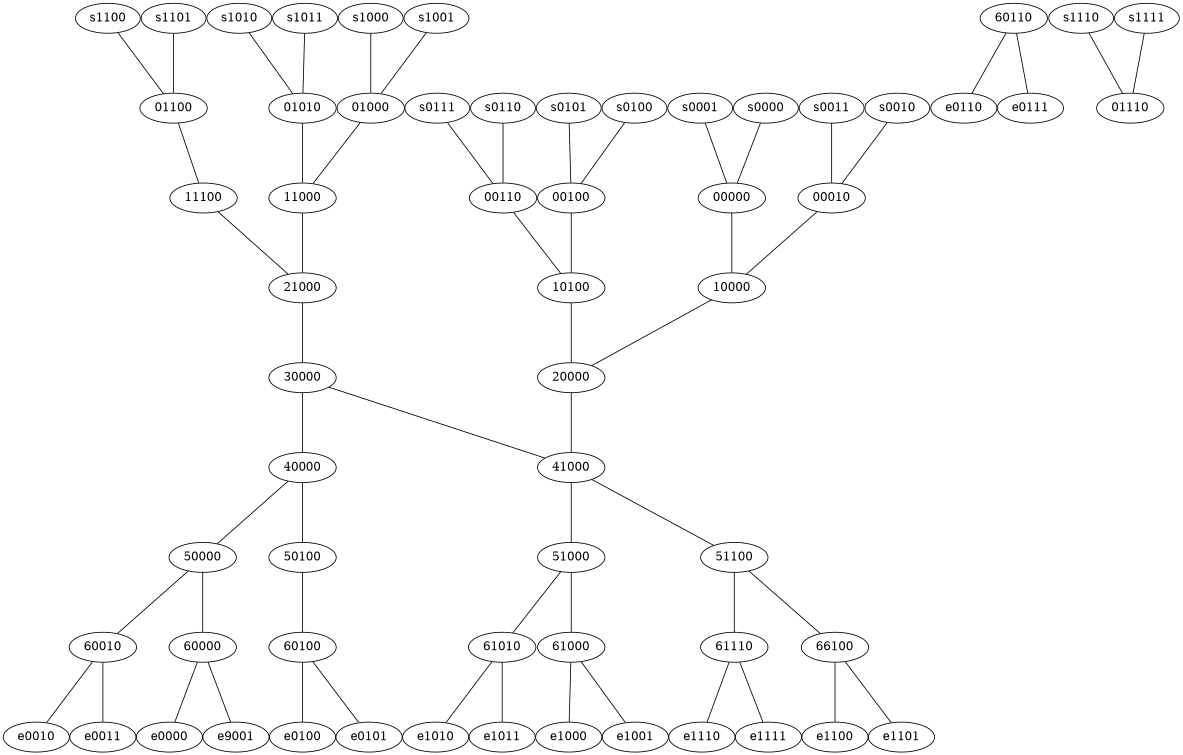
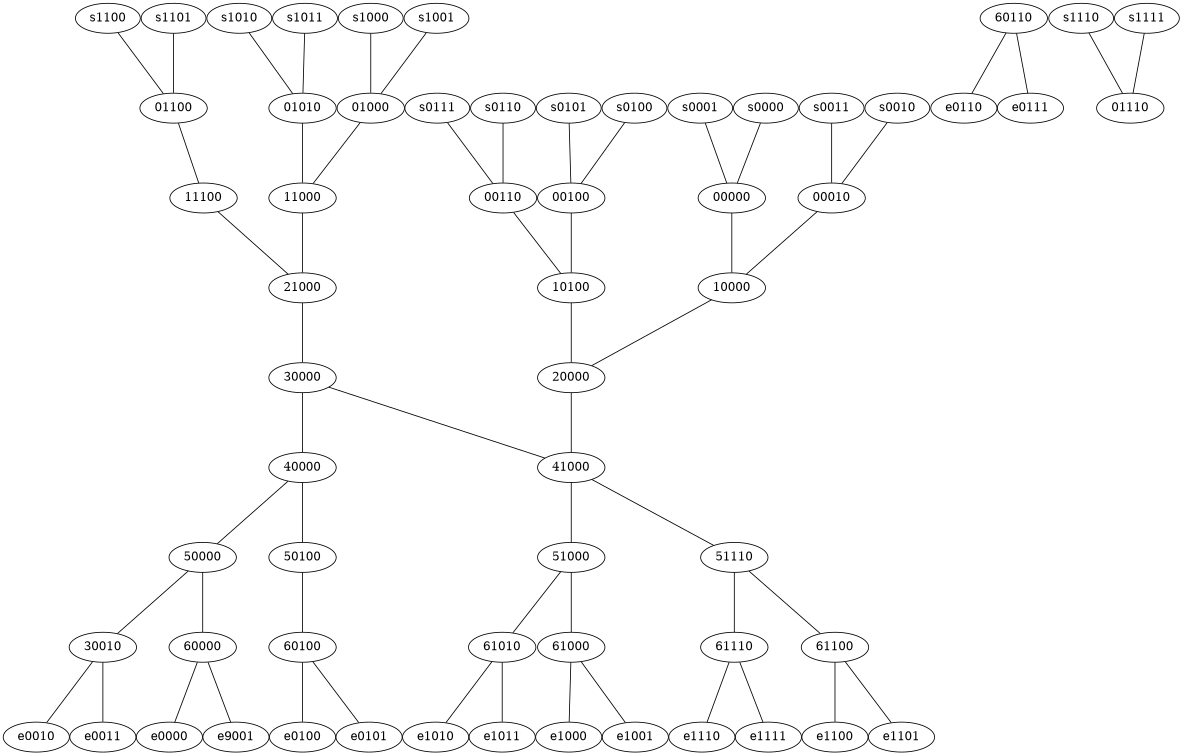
(734, 557) -> (734, 557)
(103, 647) -> (103, 647)
(835, 647) -> (835, 647)
